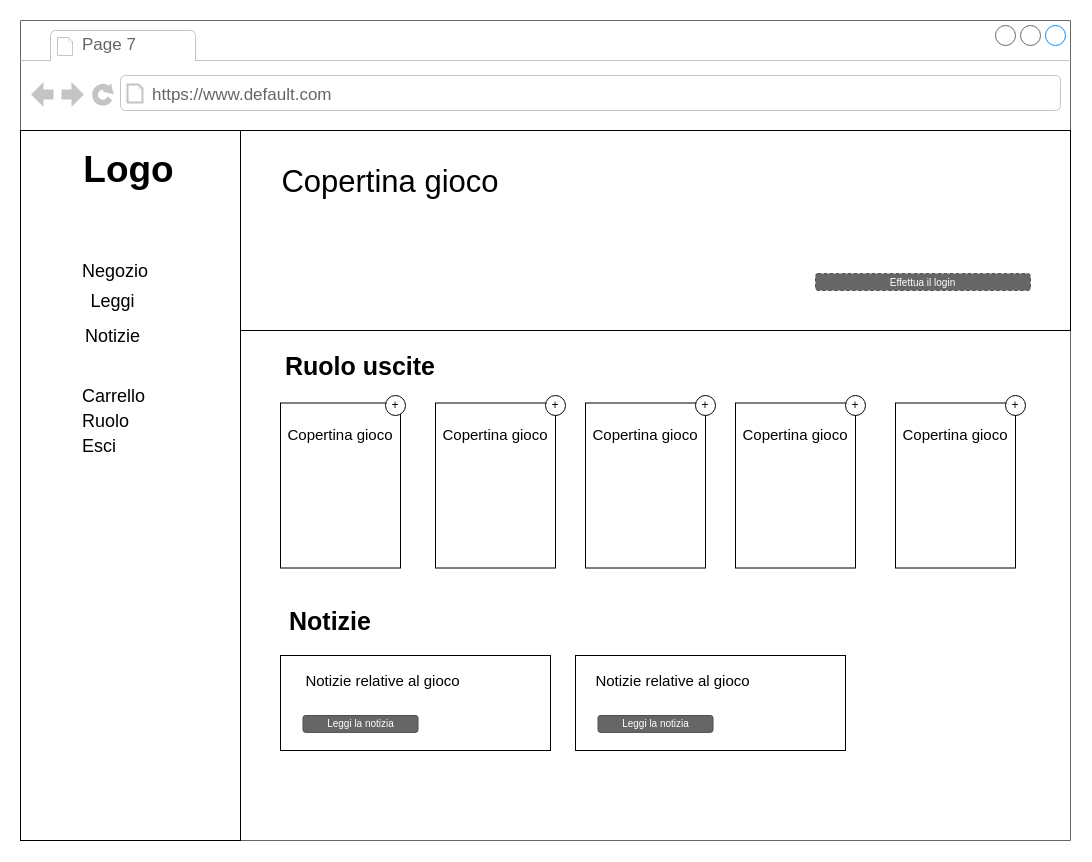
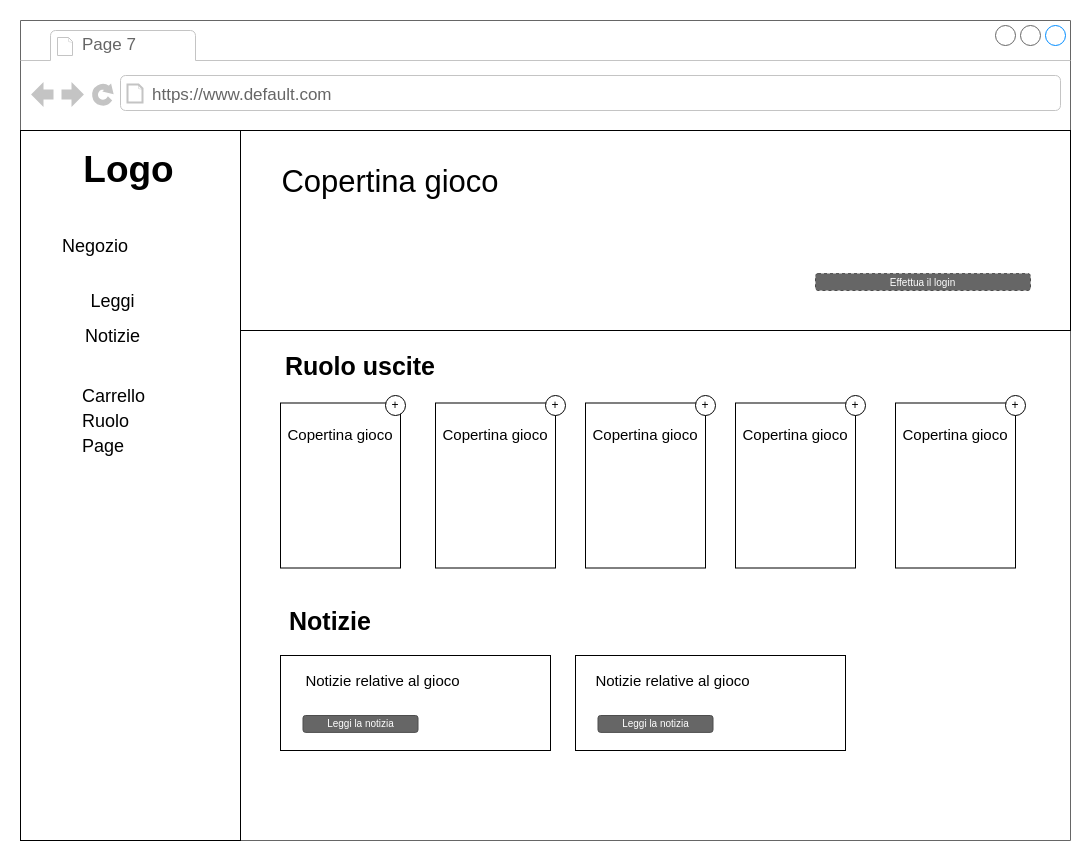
(116, 271) -> (96, 246)
(102, 446) -> (105, 446)
